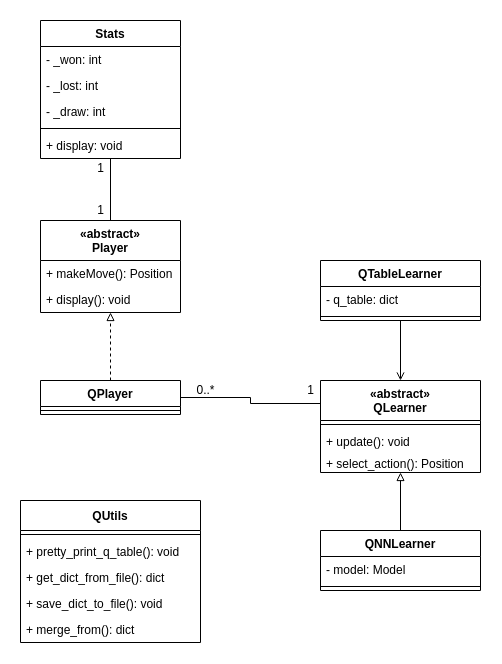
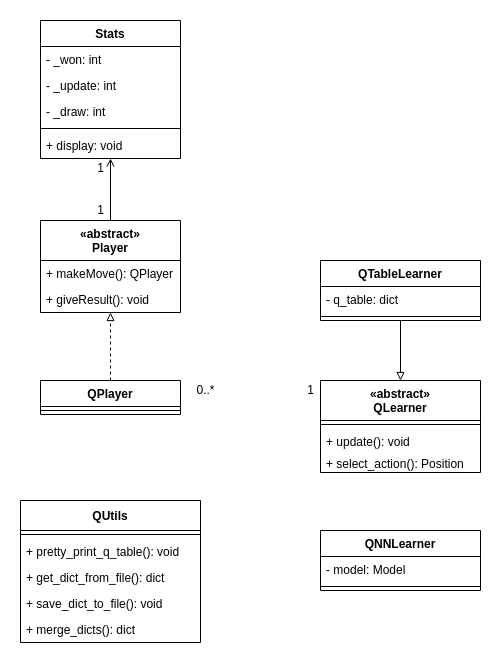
(79, 86) -> (87, 86)
(111, 164) -> (111, 164)
(112, 274) -> (110, 274)
(94, 300) -> (104, 300)
(401, 374) -> (401, 371)
(251, 401) -> none
(401, 506) -> none
(87, 630) -> (89, 630)
